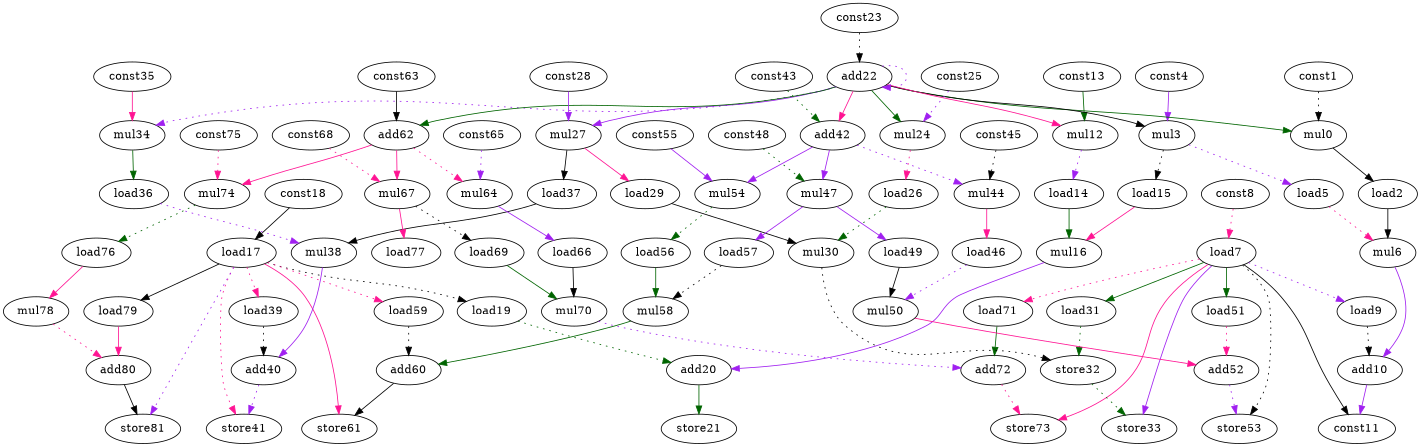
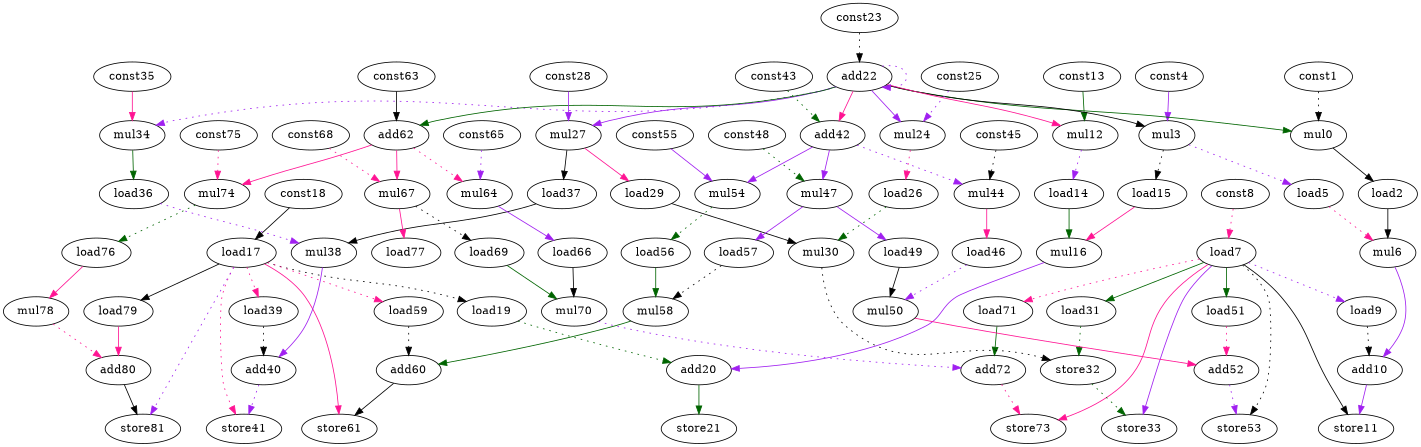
(883, 103) -> (883, 103)
(1357, 429) -> (1356, 429)
